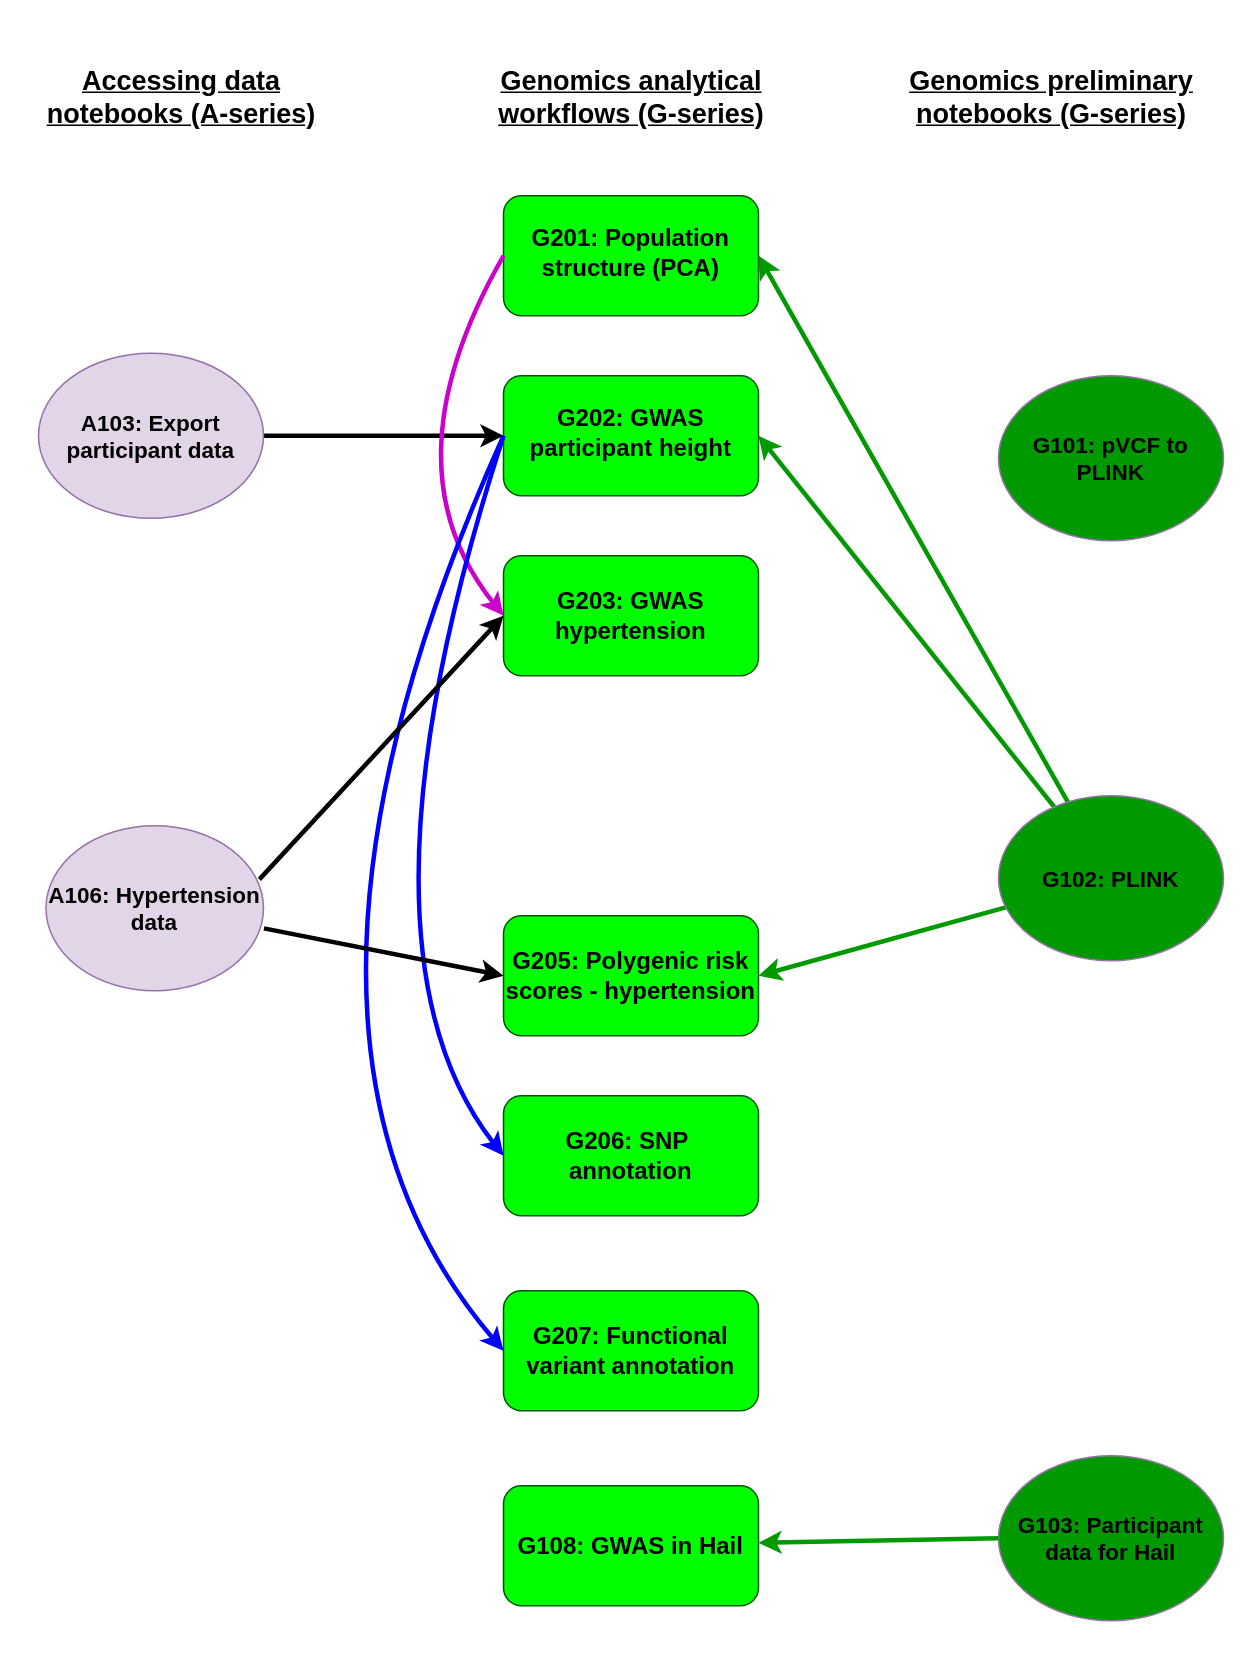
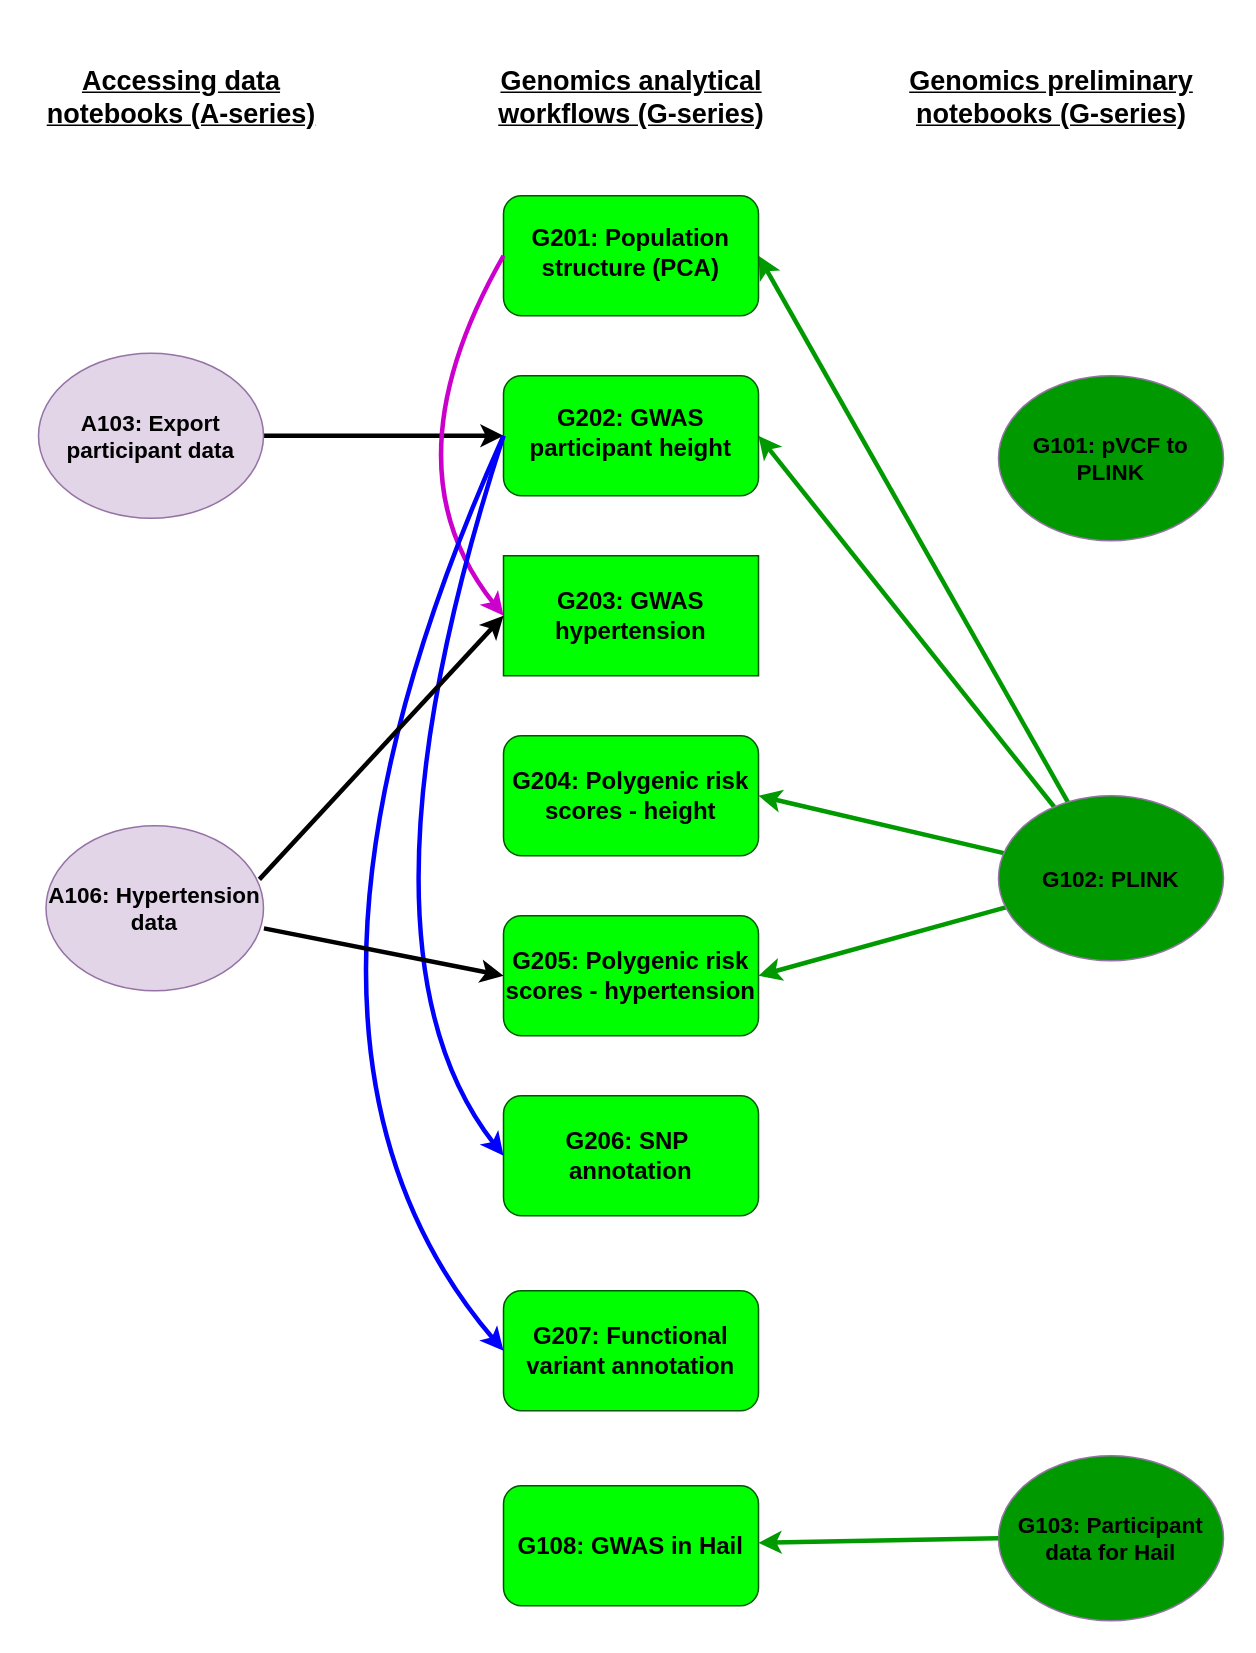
(631, 616) -> (631, 616)
none -> (631, 796)
none -> (888, 826)
